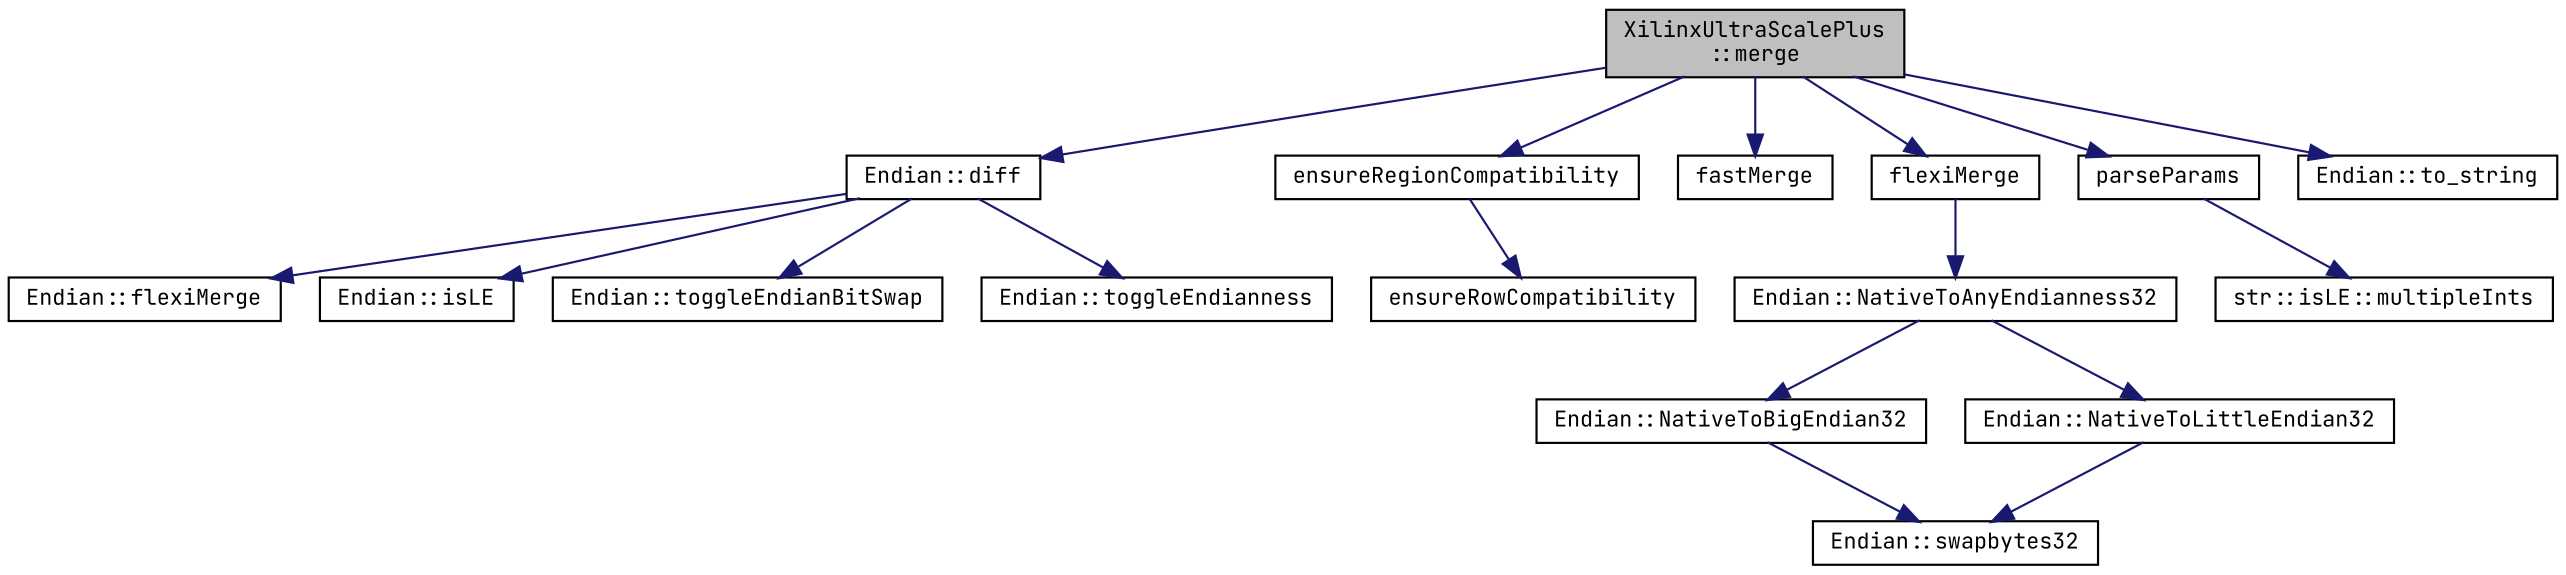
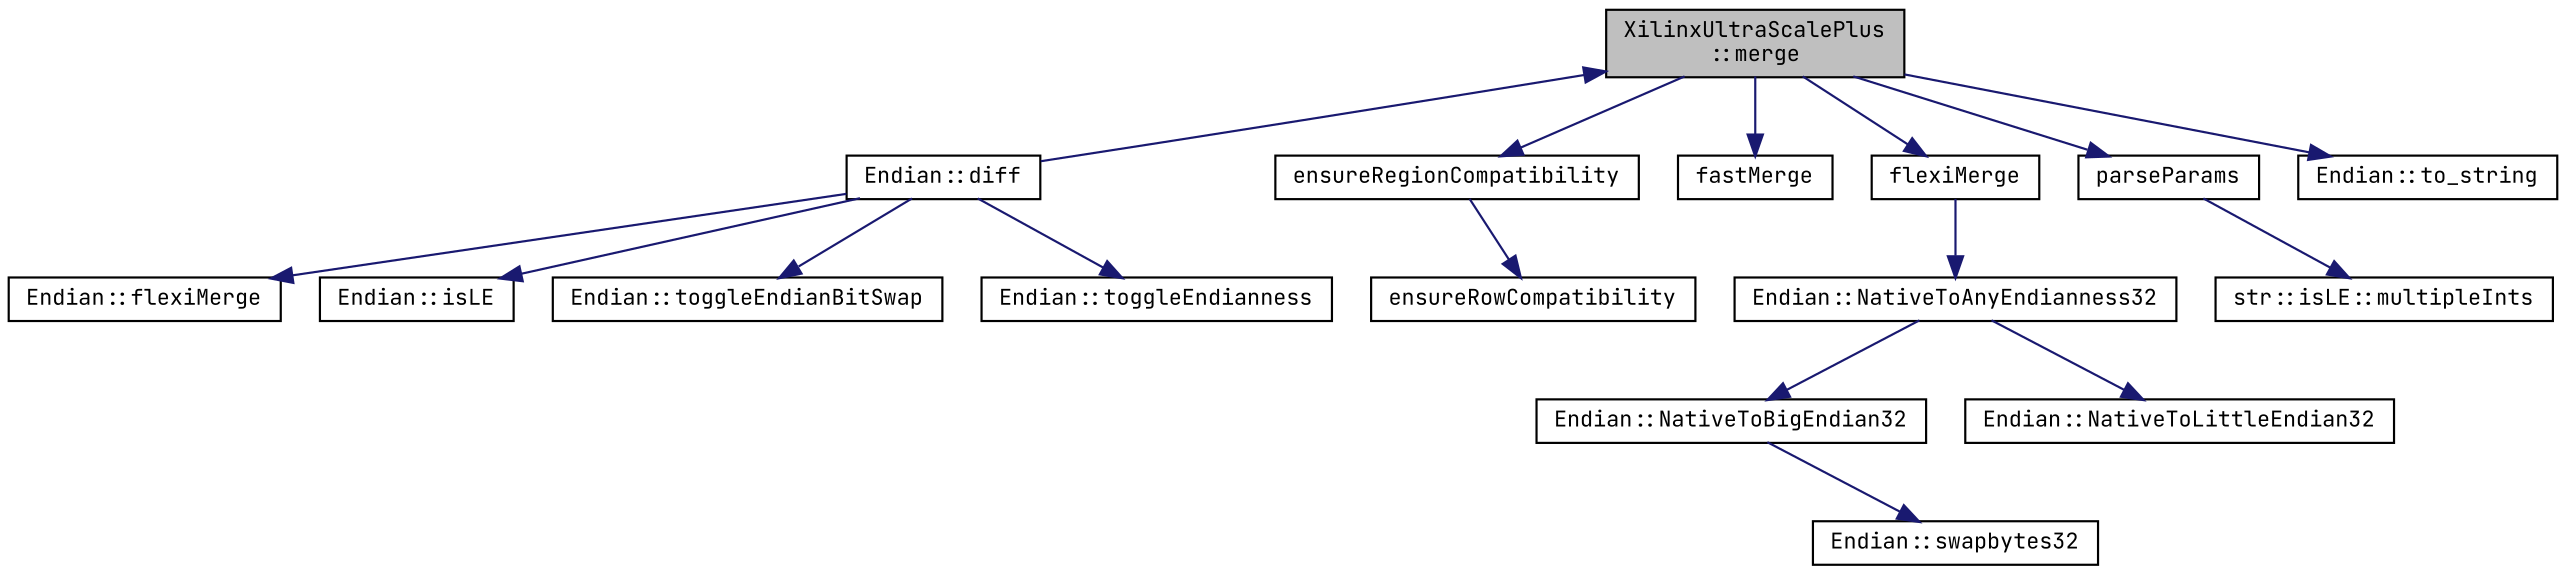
(1334, 111) -> (1313, 119)
(2077, 477) -> none
